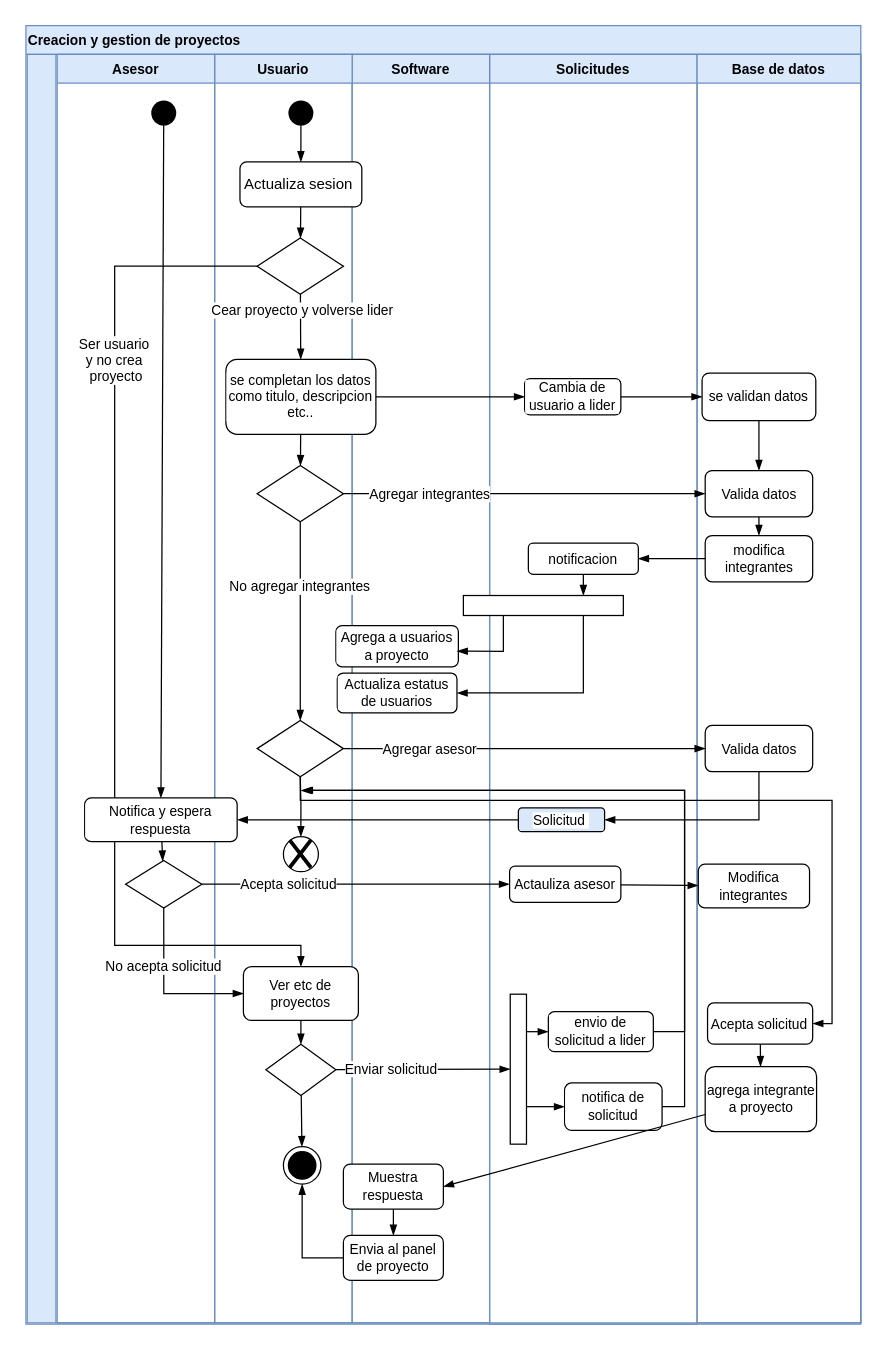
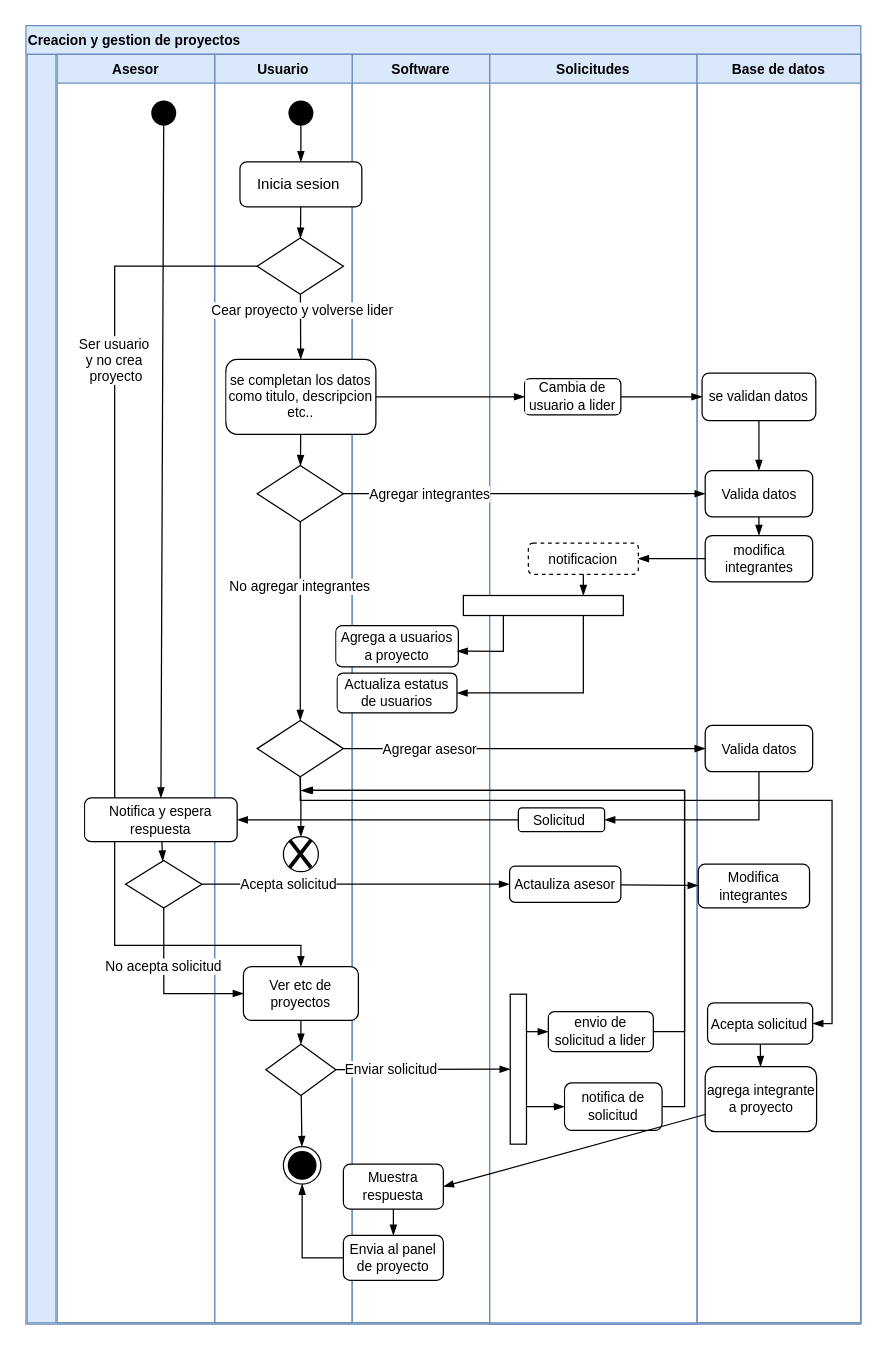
(301, 184) -> (301, 184)
(583, 559) -> (583, 559)
(561, 820) -> (561, 820)
